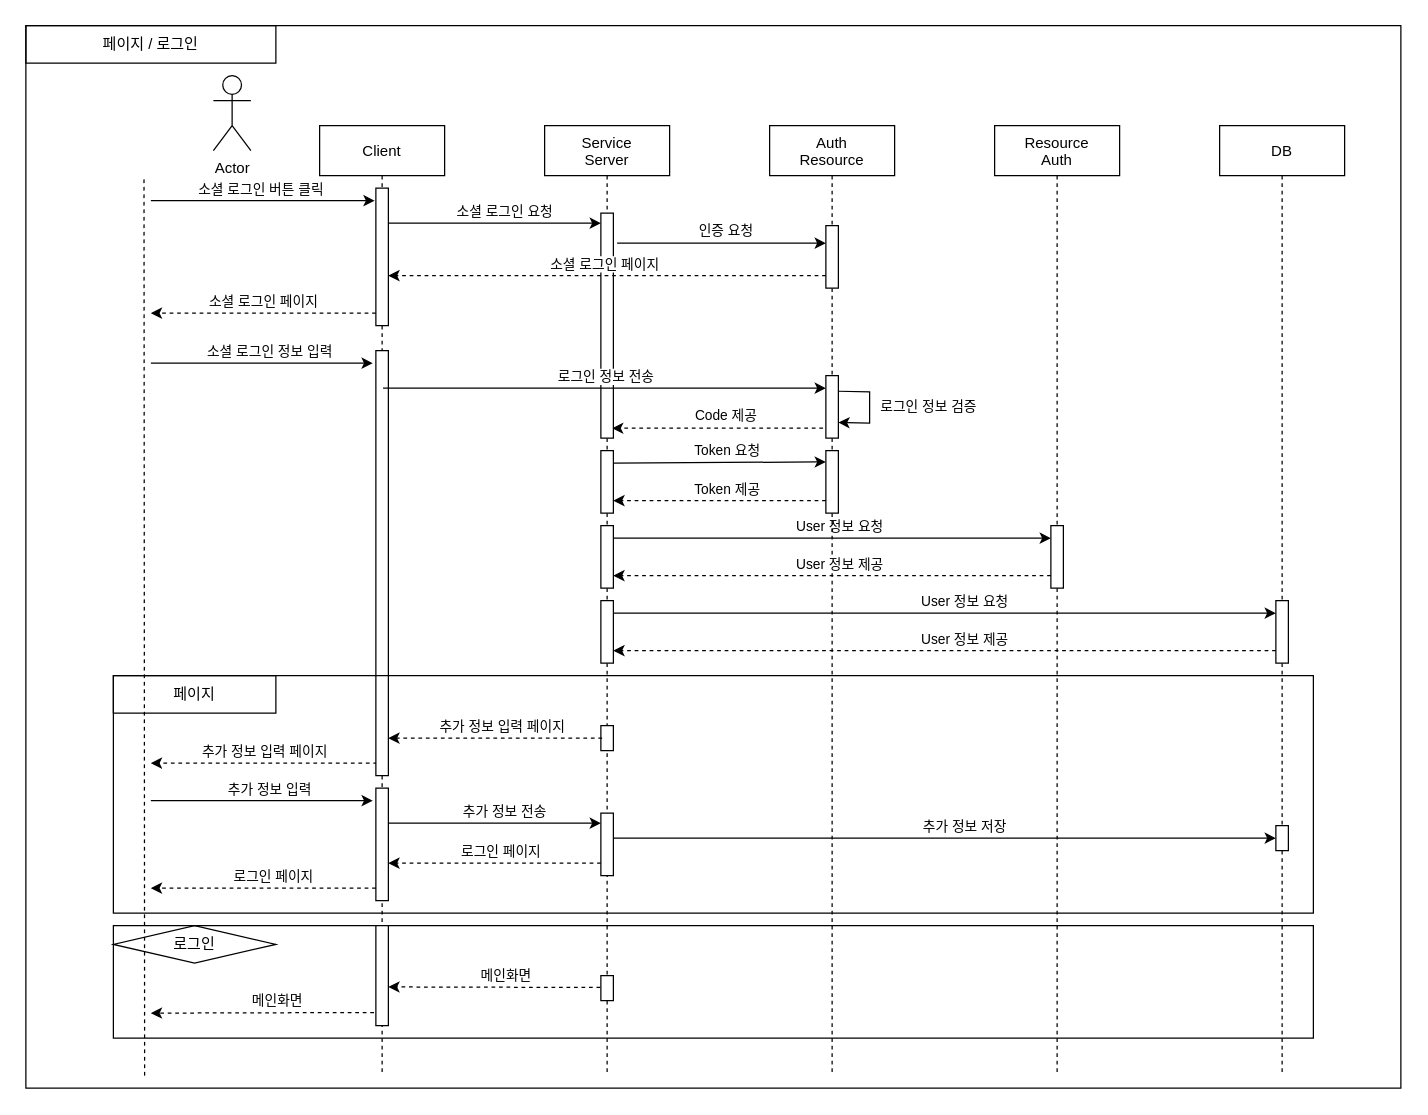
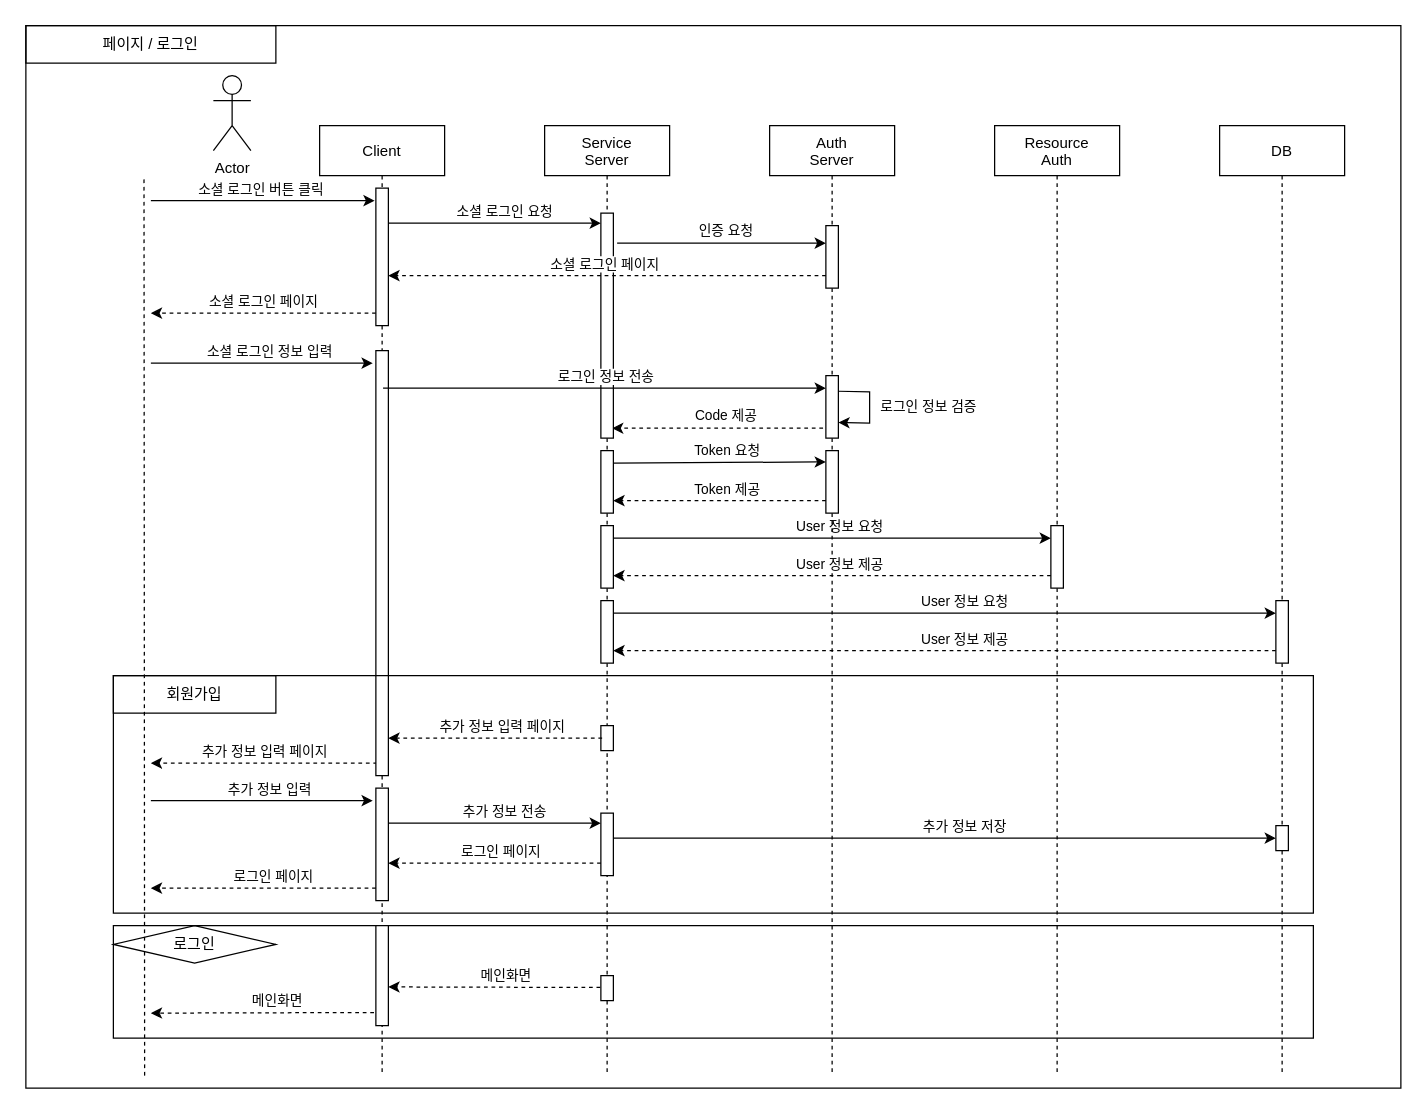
(831, 143) -> (831, 143)
(194, 694) -> (194, 694)
